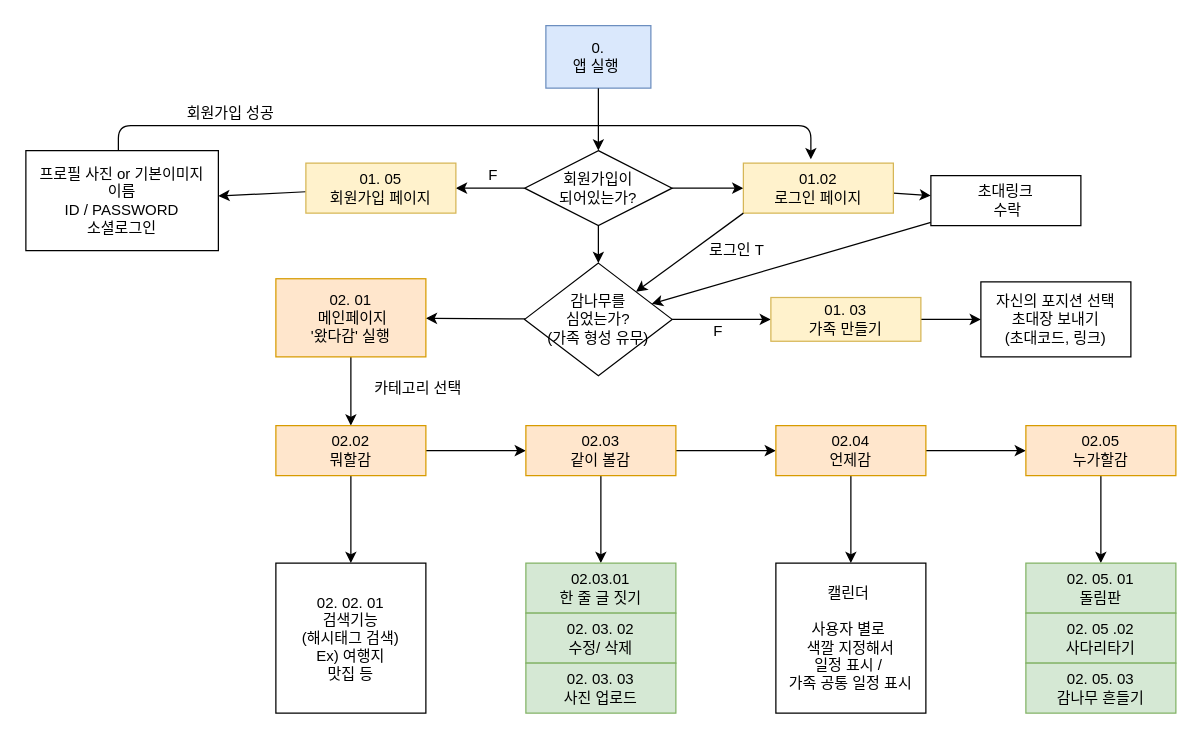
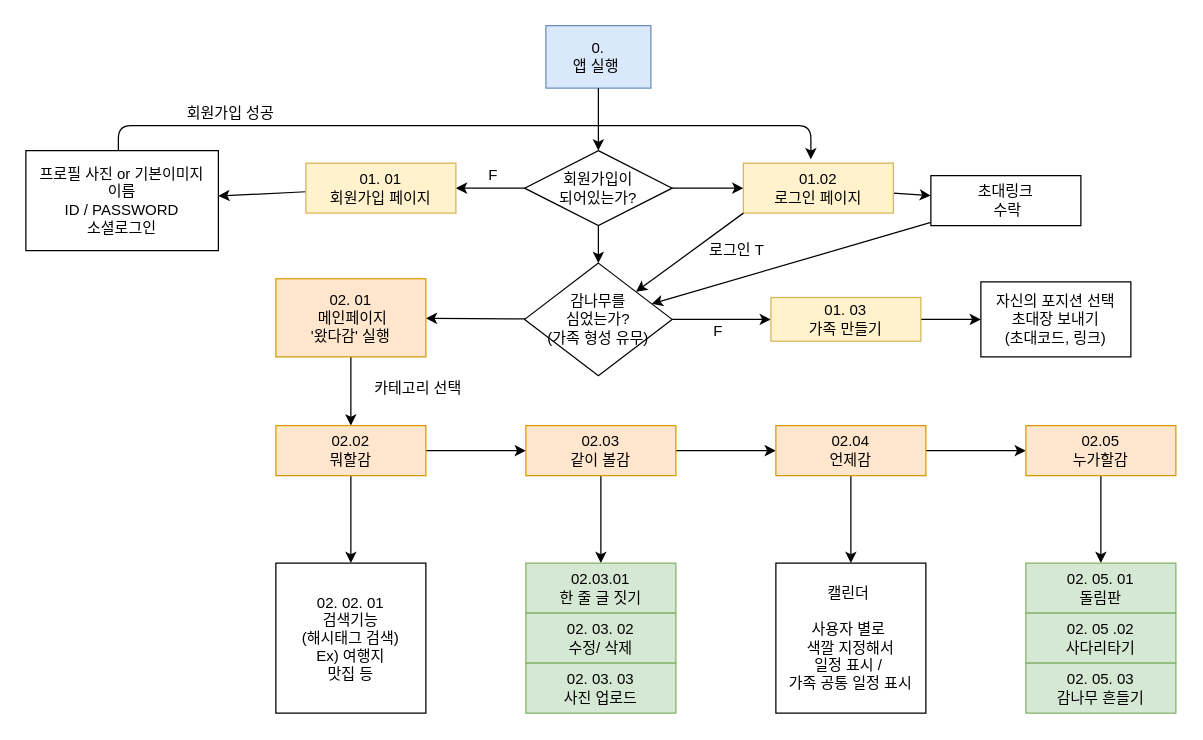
(381, 188) -> (381, 188)
